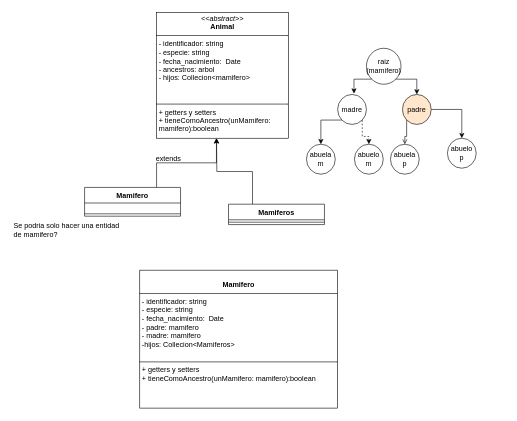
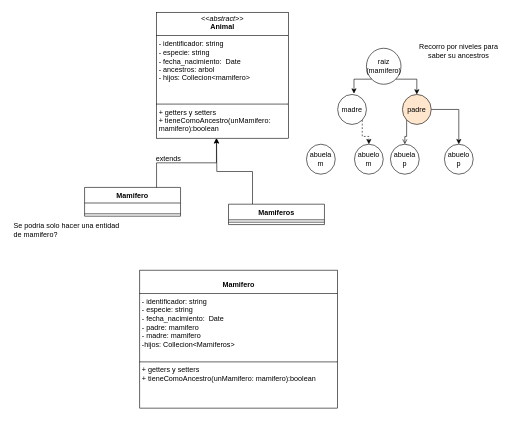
none -> (459, 51)
(321, 138) -> none
(462, 153) -> (459, 159)
